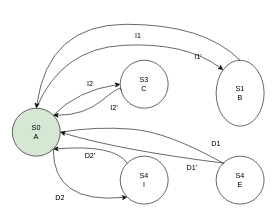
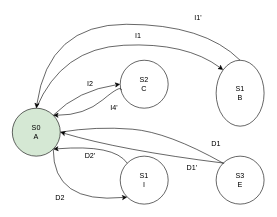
(198, 57) -> (198, 18)
(144, 84) -> (144, 84)
(114, 108) -> (114, 108)
(144, 180) -> (144, 180)
(240, 180) -> (240, 180)
